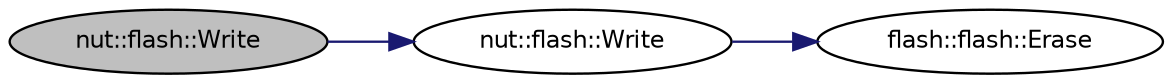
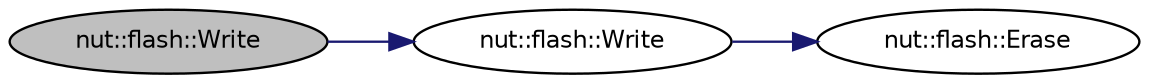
(990, 42) -> (978, 42)
